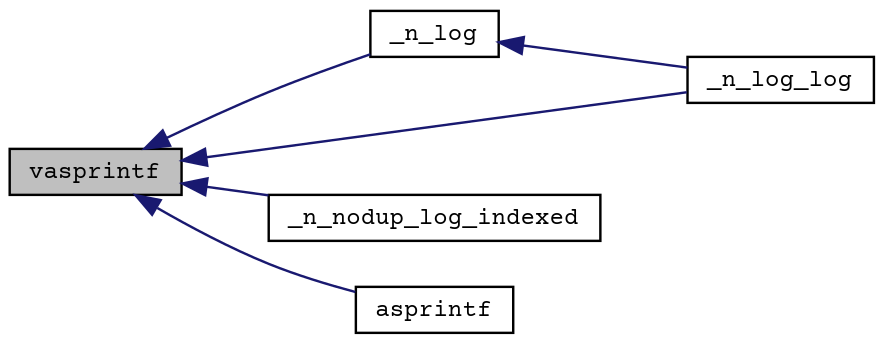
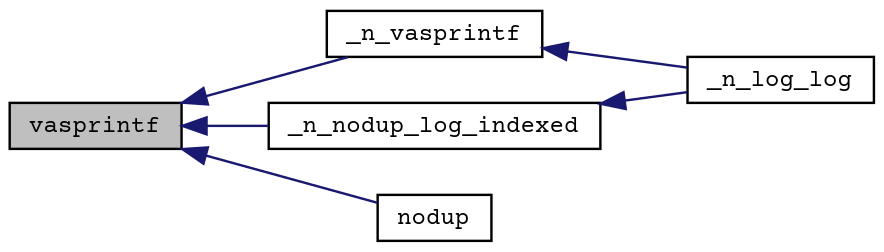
(435, 34) -> (435, 34)
(447, 125) -> (656, 96)
(435, 310) -> (435, 218)
